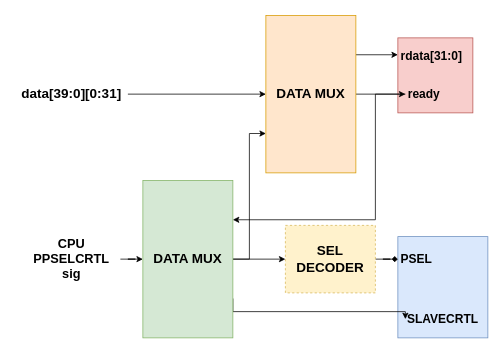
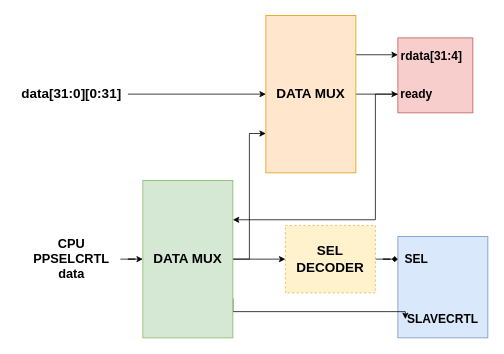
(432, 56) -> (432, 56)
(72, 94) -> (72, 94)
(424, 94) -> (417, 94)
(72, 259) -> (72, 259)
(417, 259) -> (417, 259)
